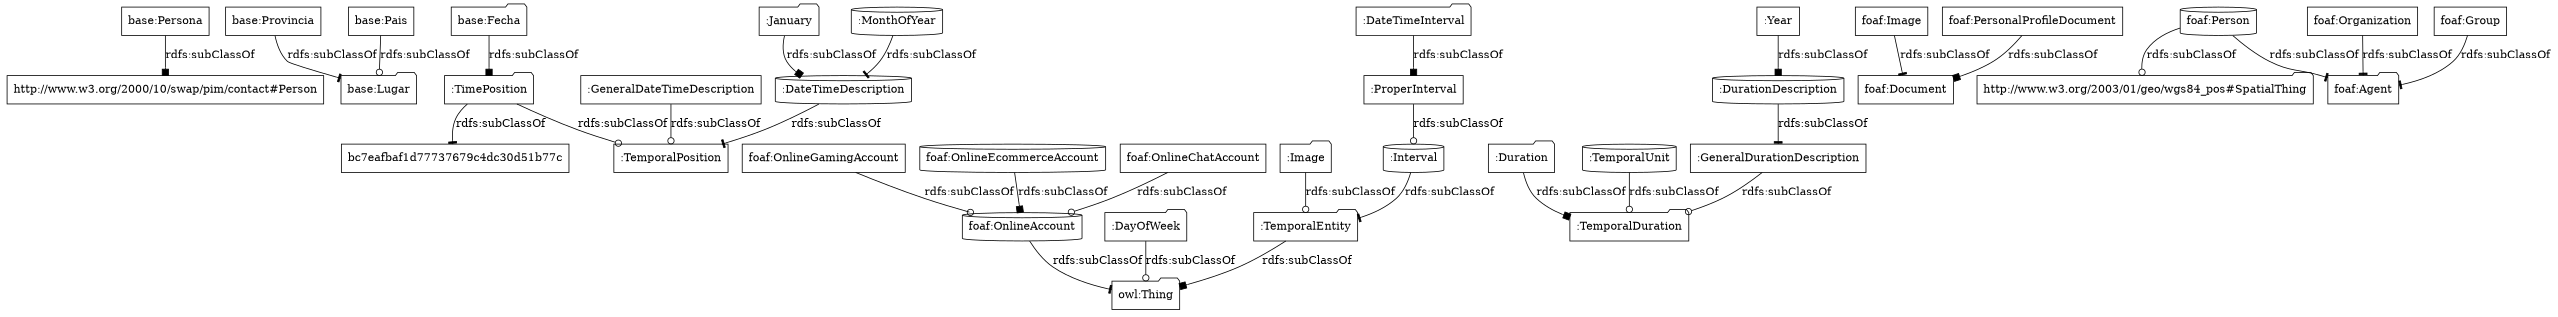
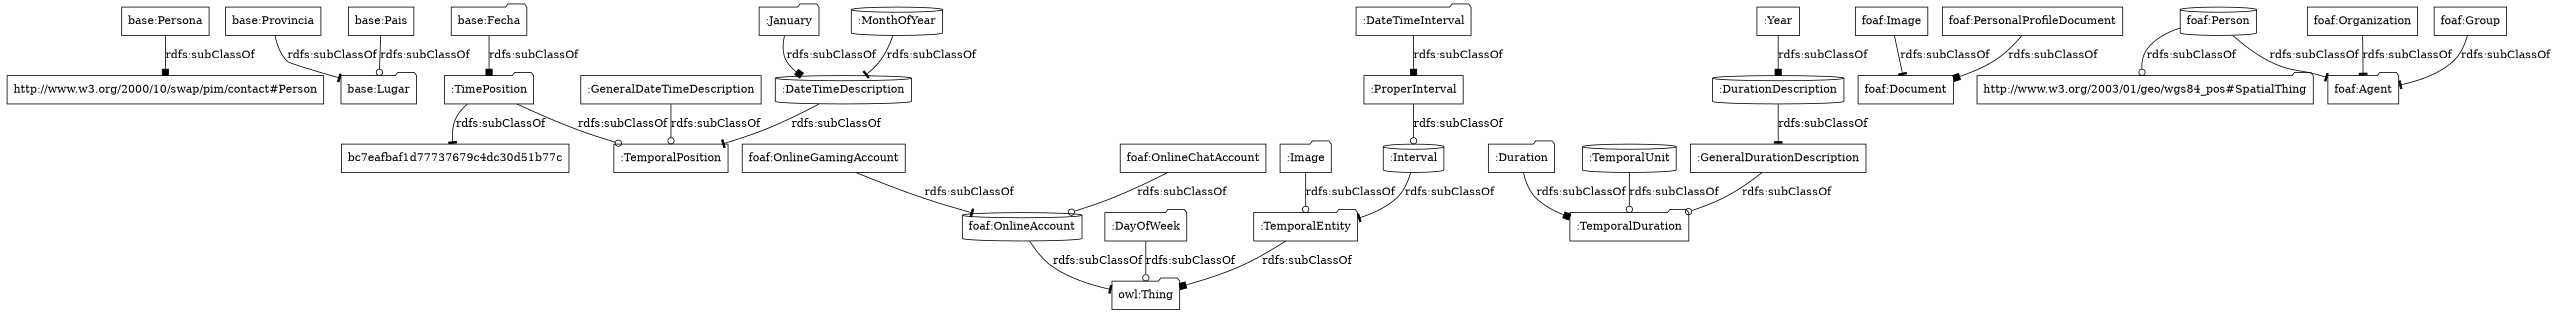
(1013, 158) -> none
(912, 194) -> (912, 194)
